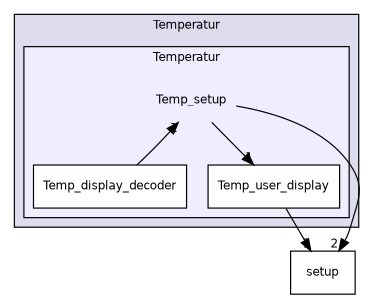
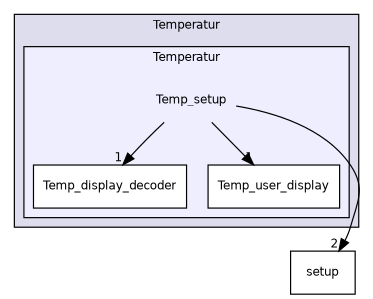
(154, 148) -> (147, 139)
(295, 224) -> none
